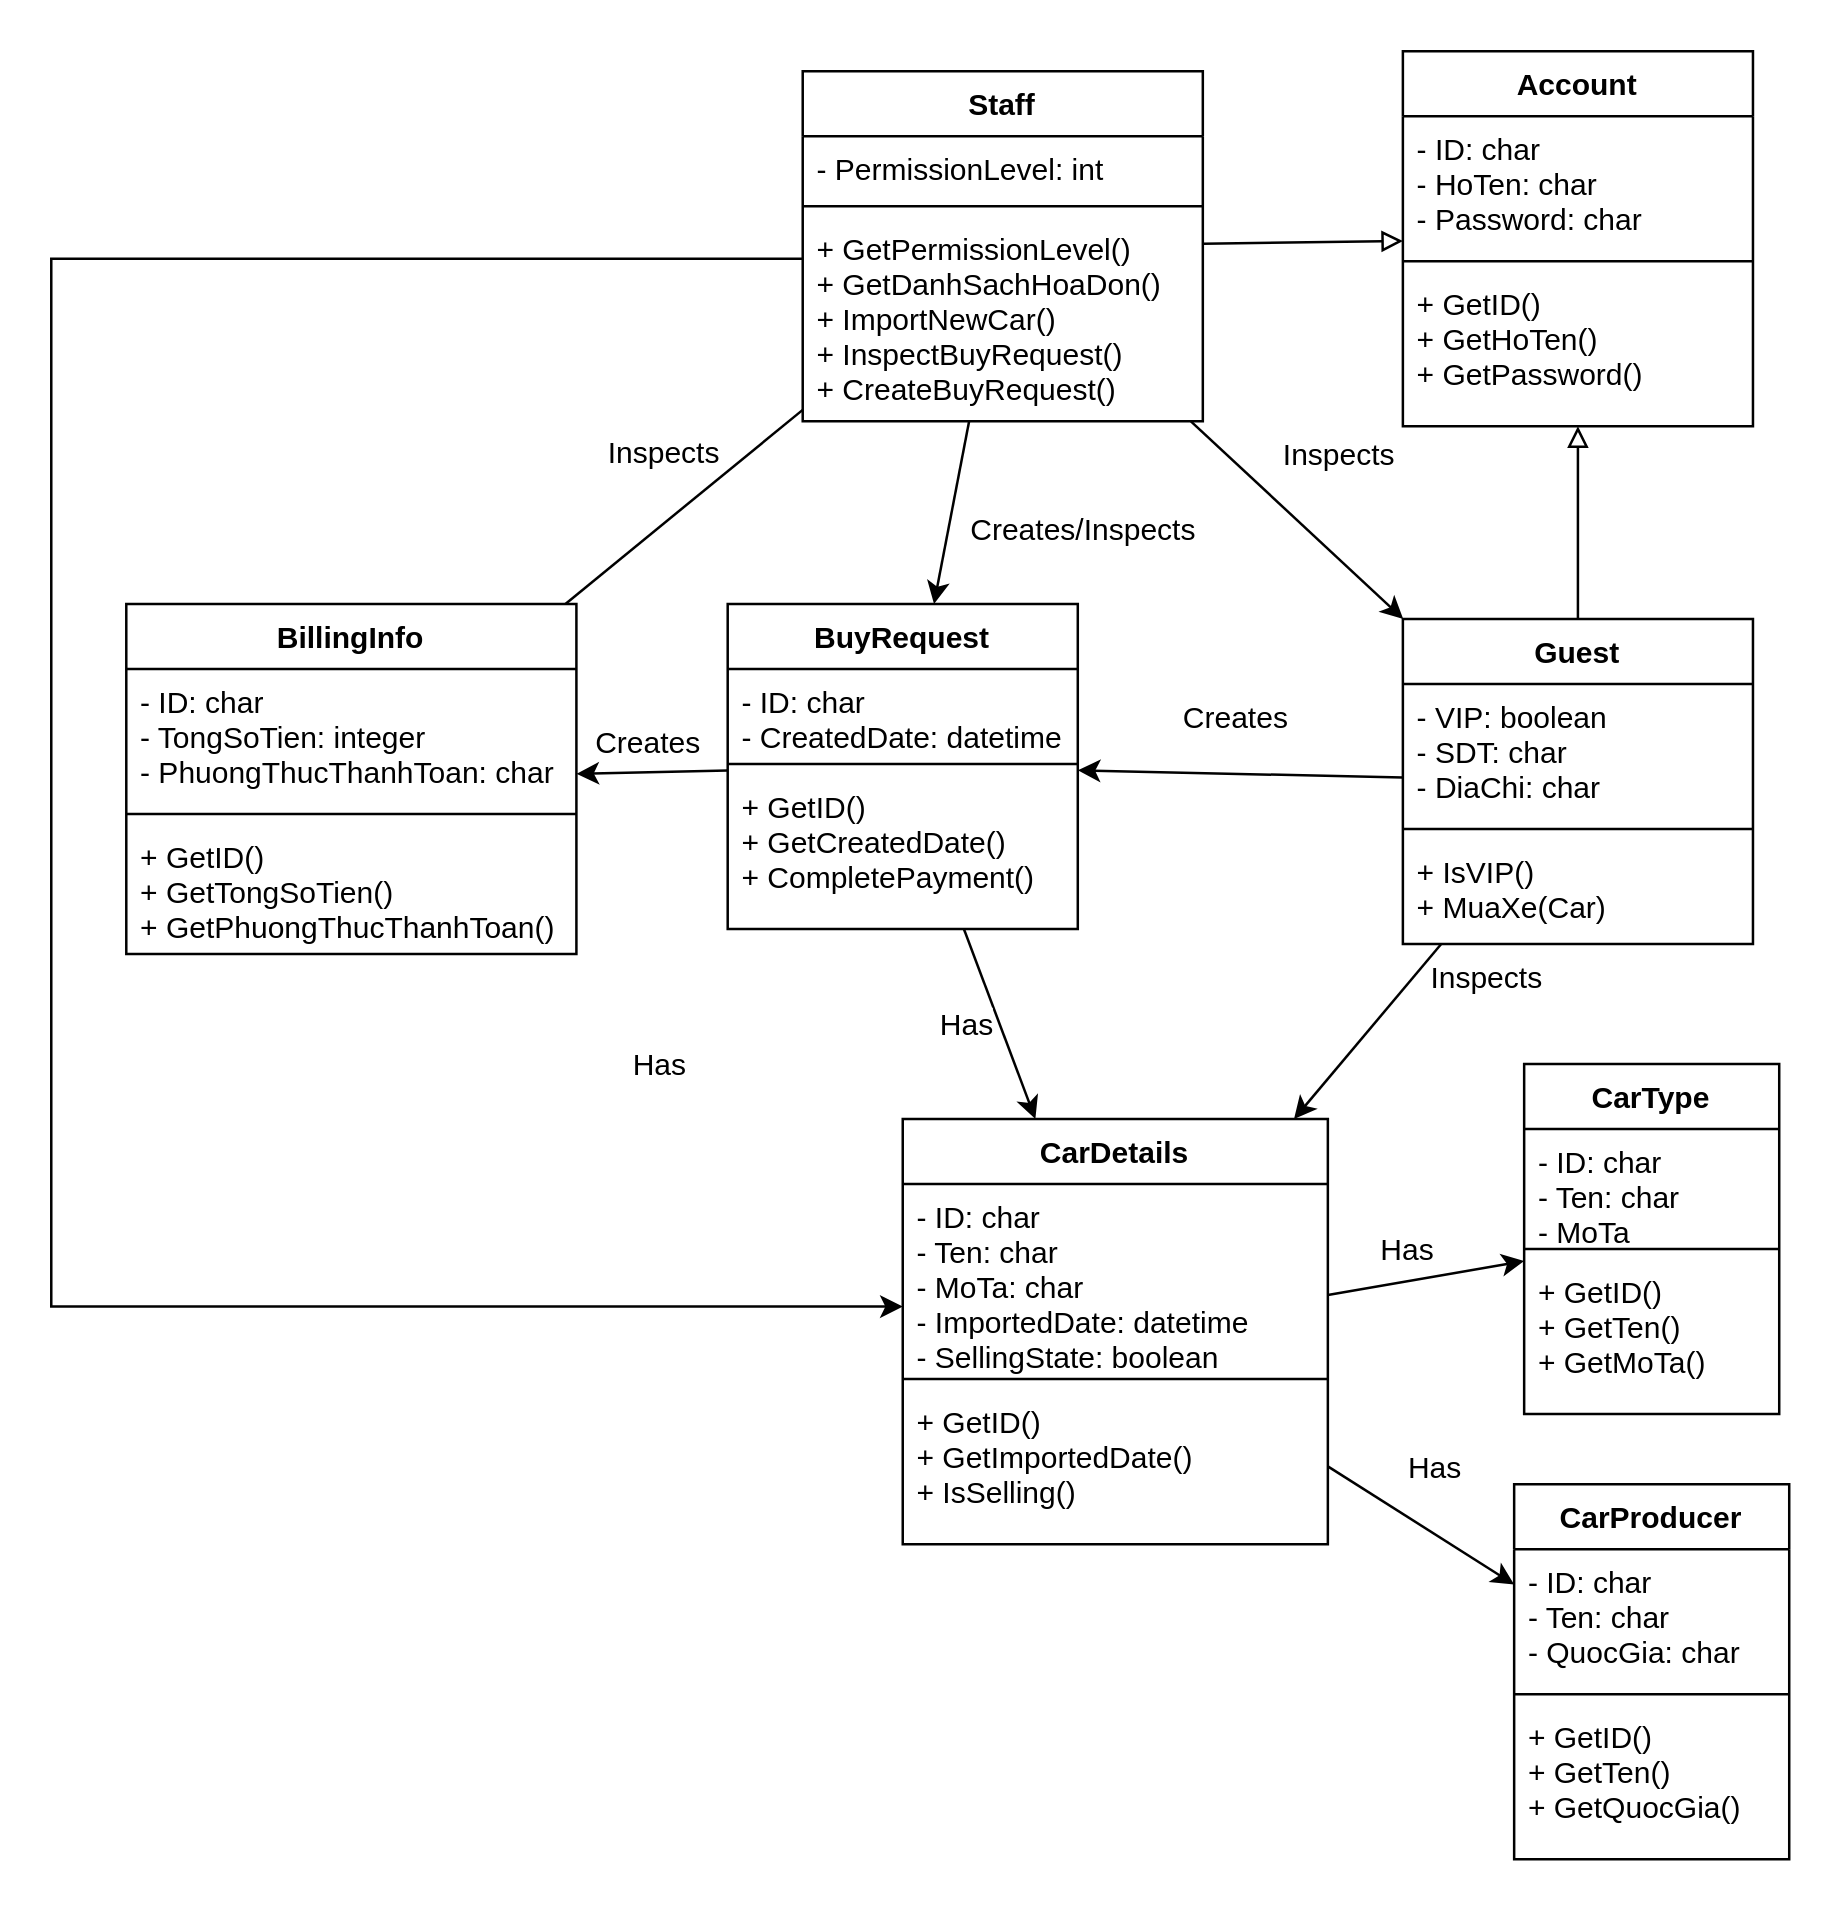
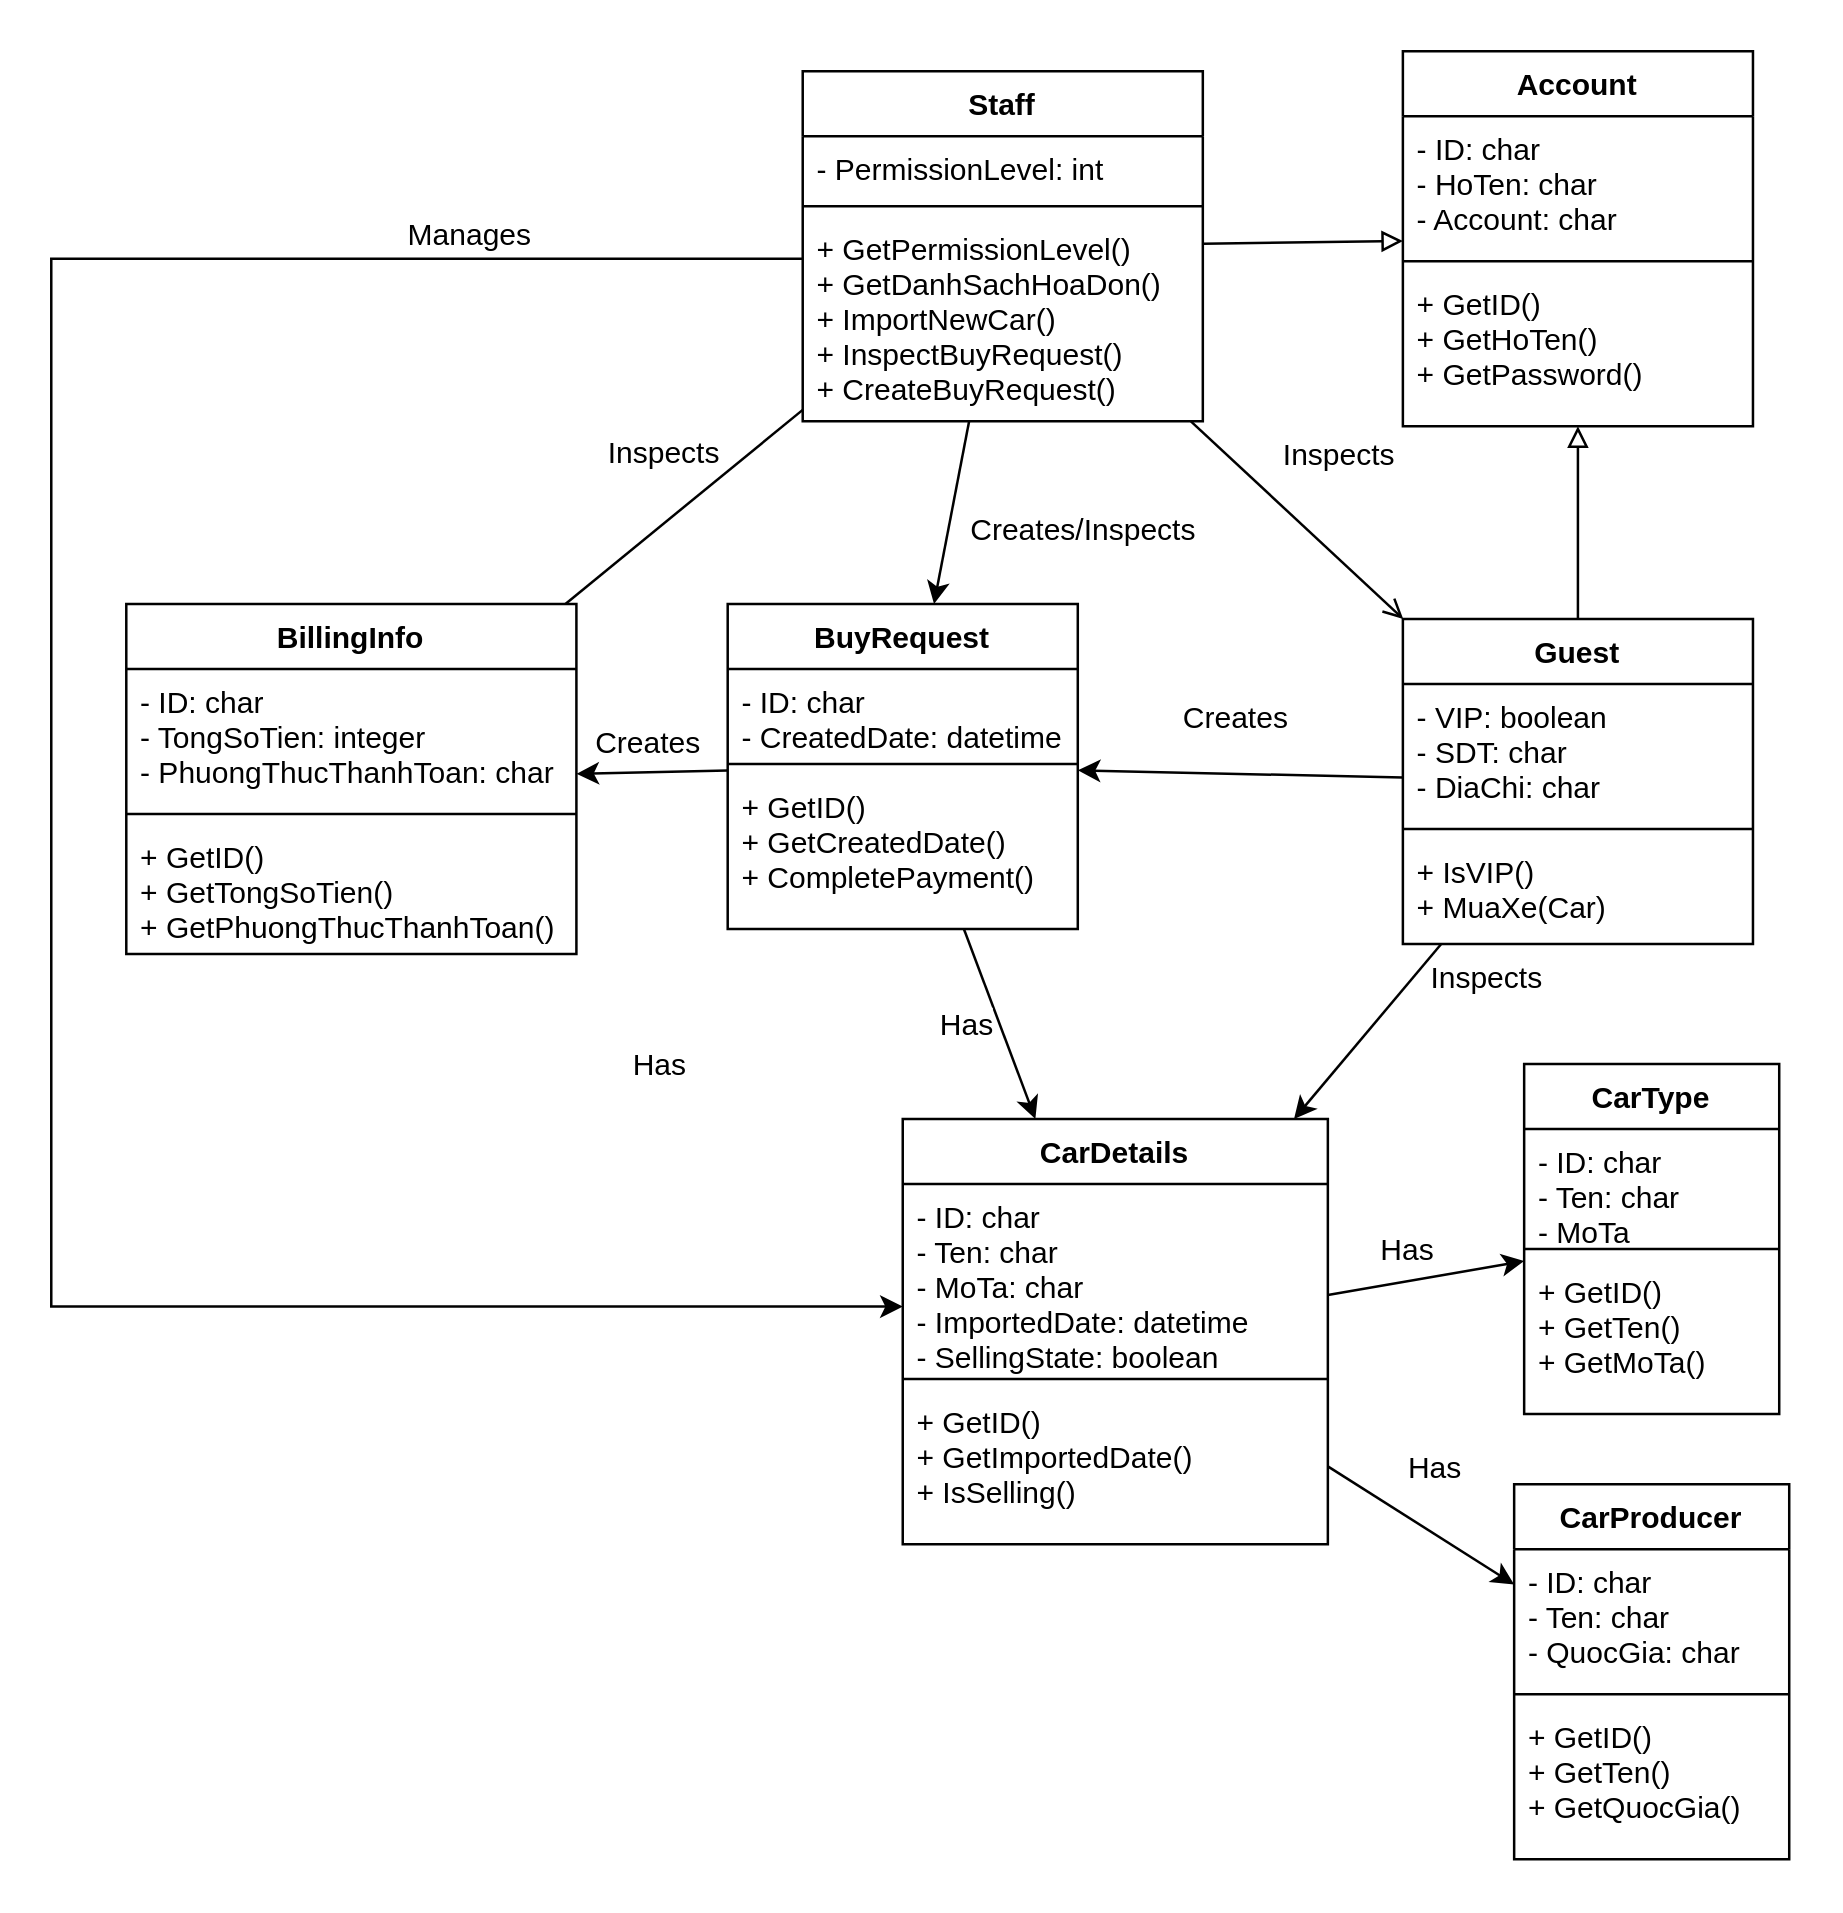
(1489, 150) -> (1489, 150)
none -> (479, 236)
(1390, 607) -> (1393, 609)
